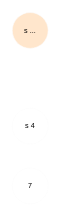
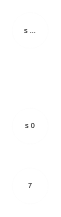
(30, 30) -> (30, 30)
(30, 126) -> (30, 126)
